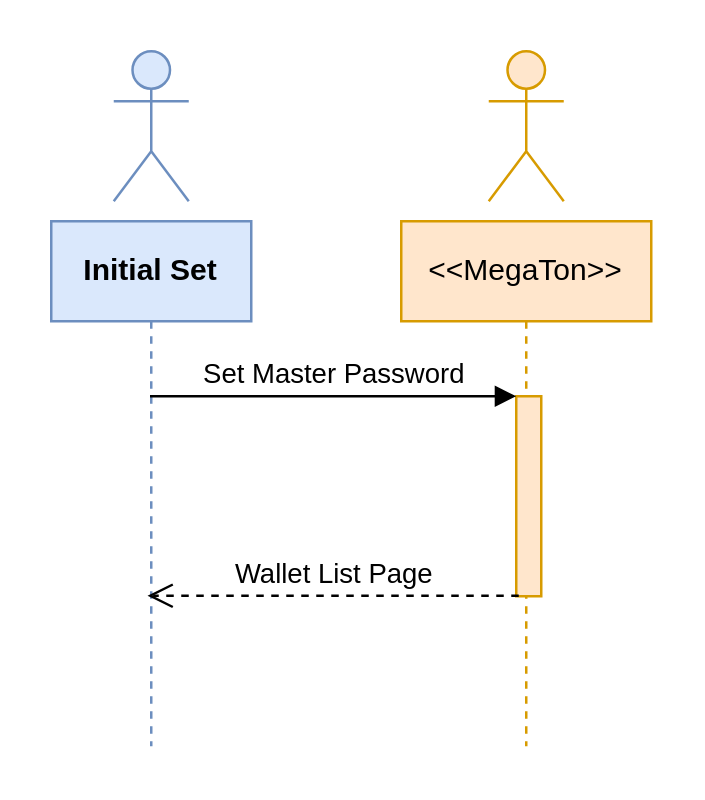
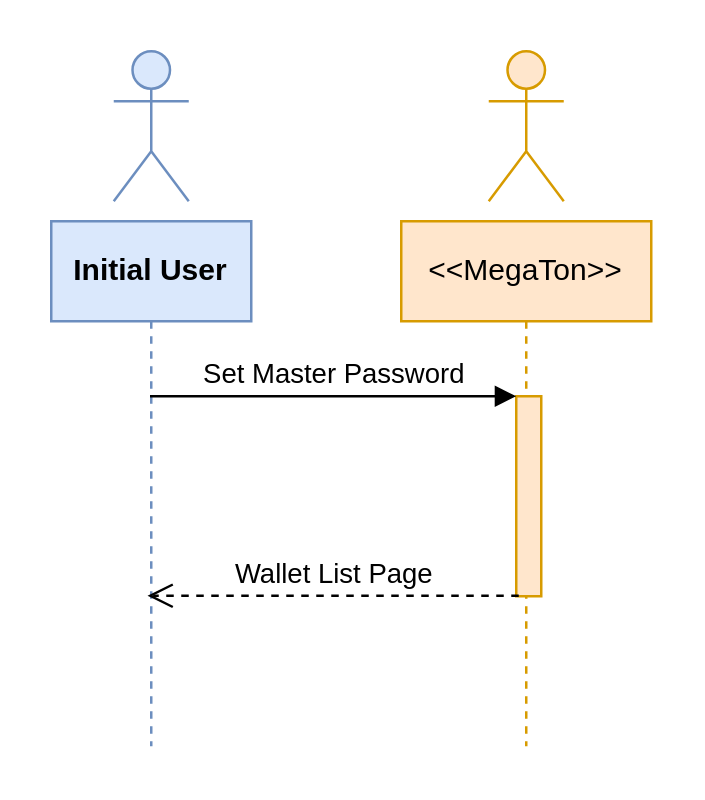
(151, 271) -> (151, 271)
